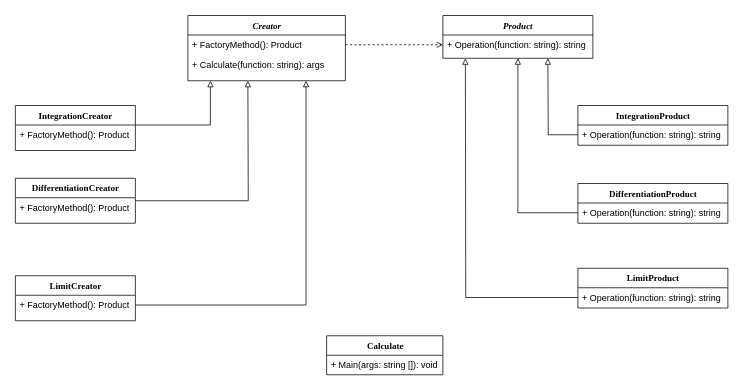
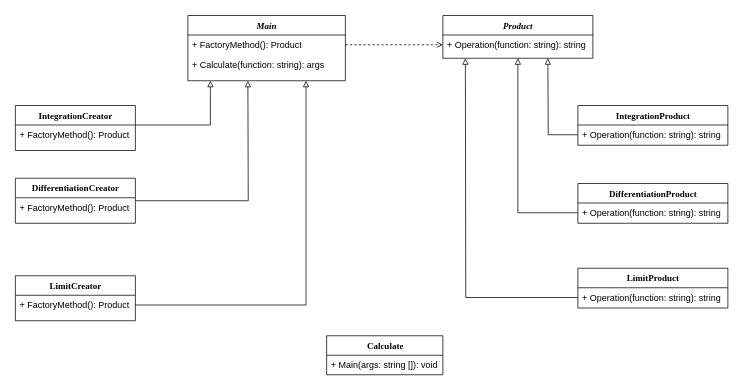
(267, 26) -> (267, 26)
